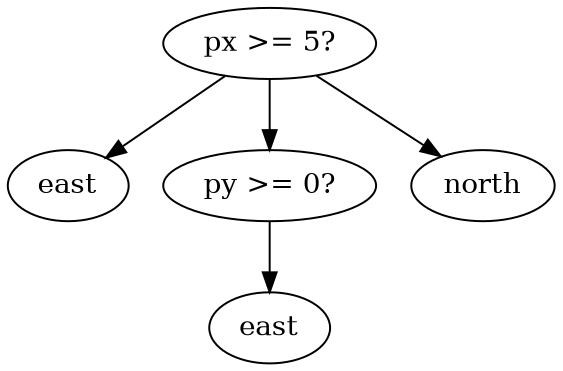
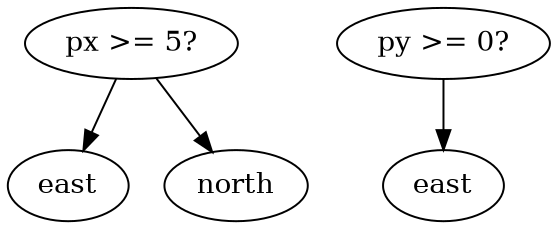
(270, 105) -> none
